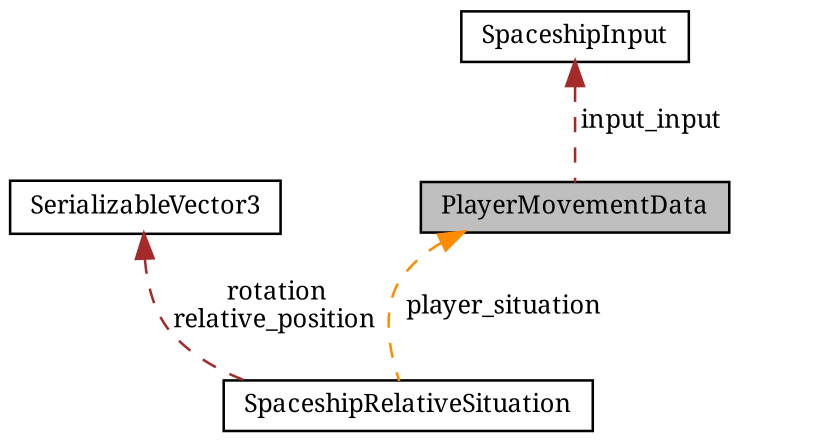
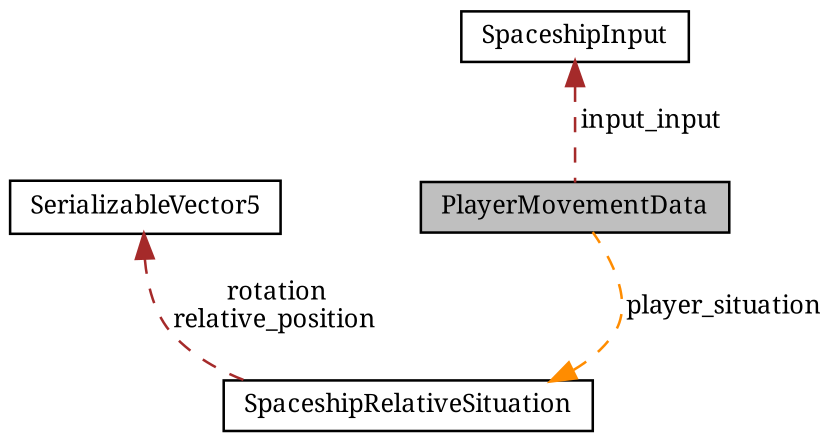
(145, 207) -> (145, 207)
(391, 302) -> (622, 308)
